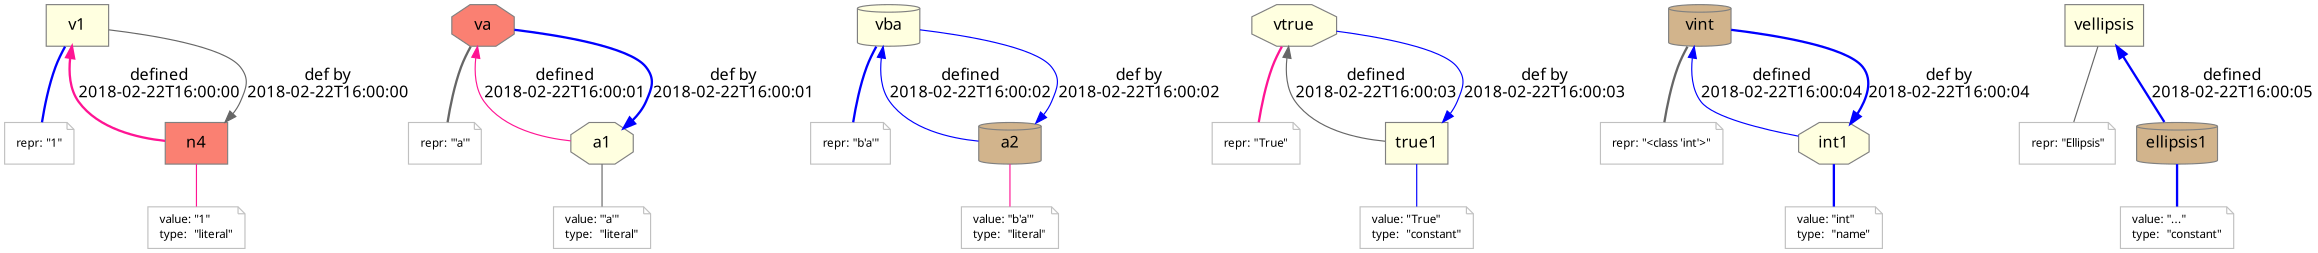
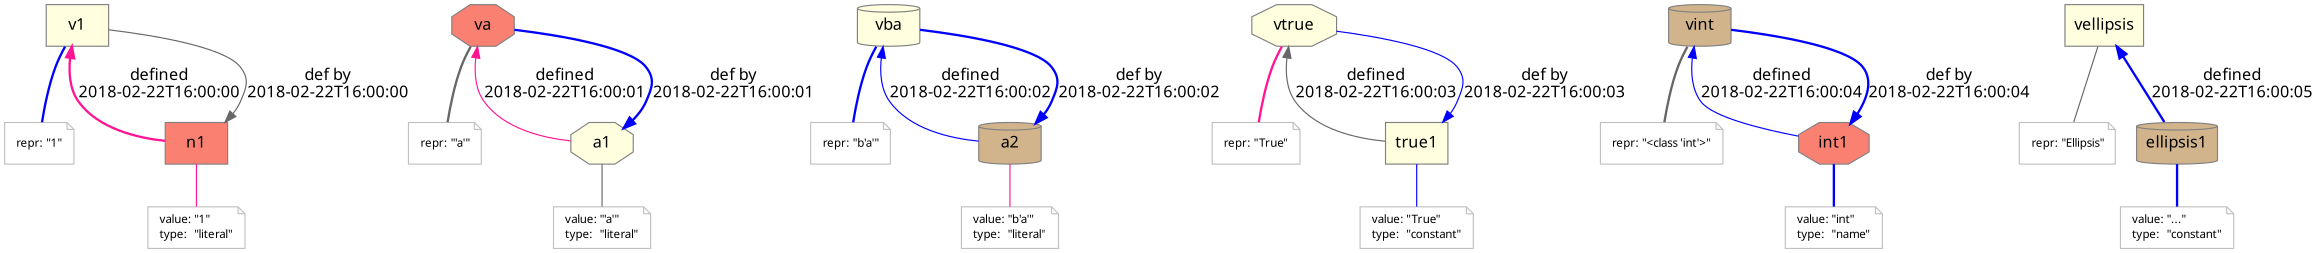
(1014, 47) -> (1014, 47)
(196, 143) -> (196, 143)
(1834, 143) -> (1834, 143)
